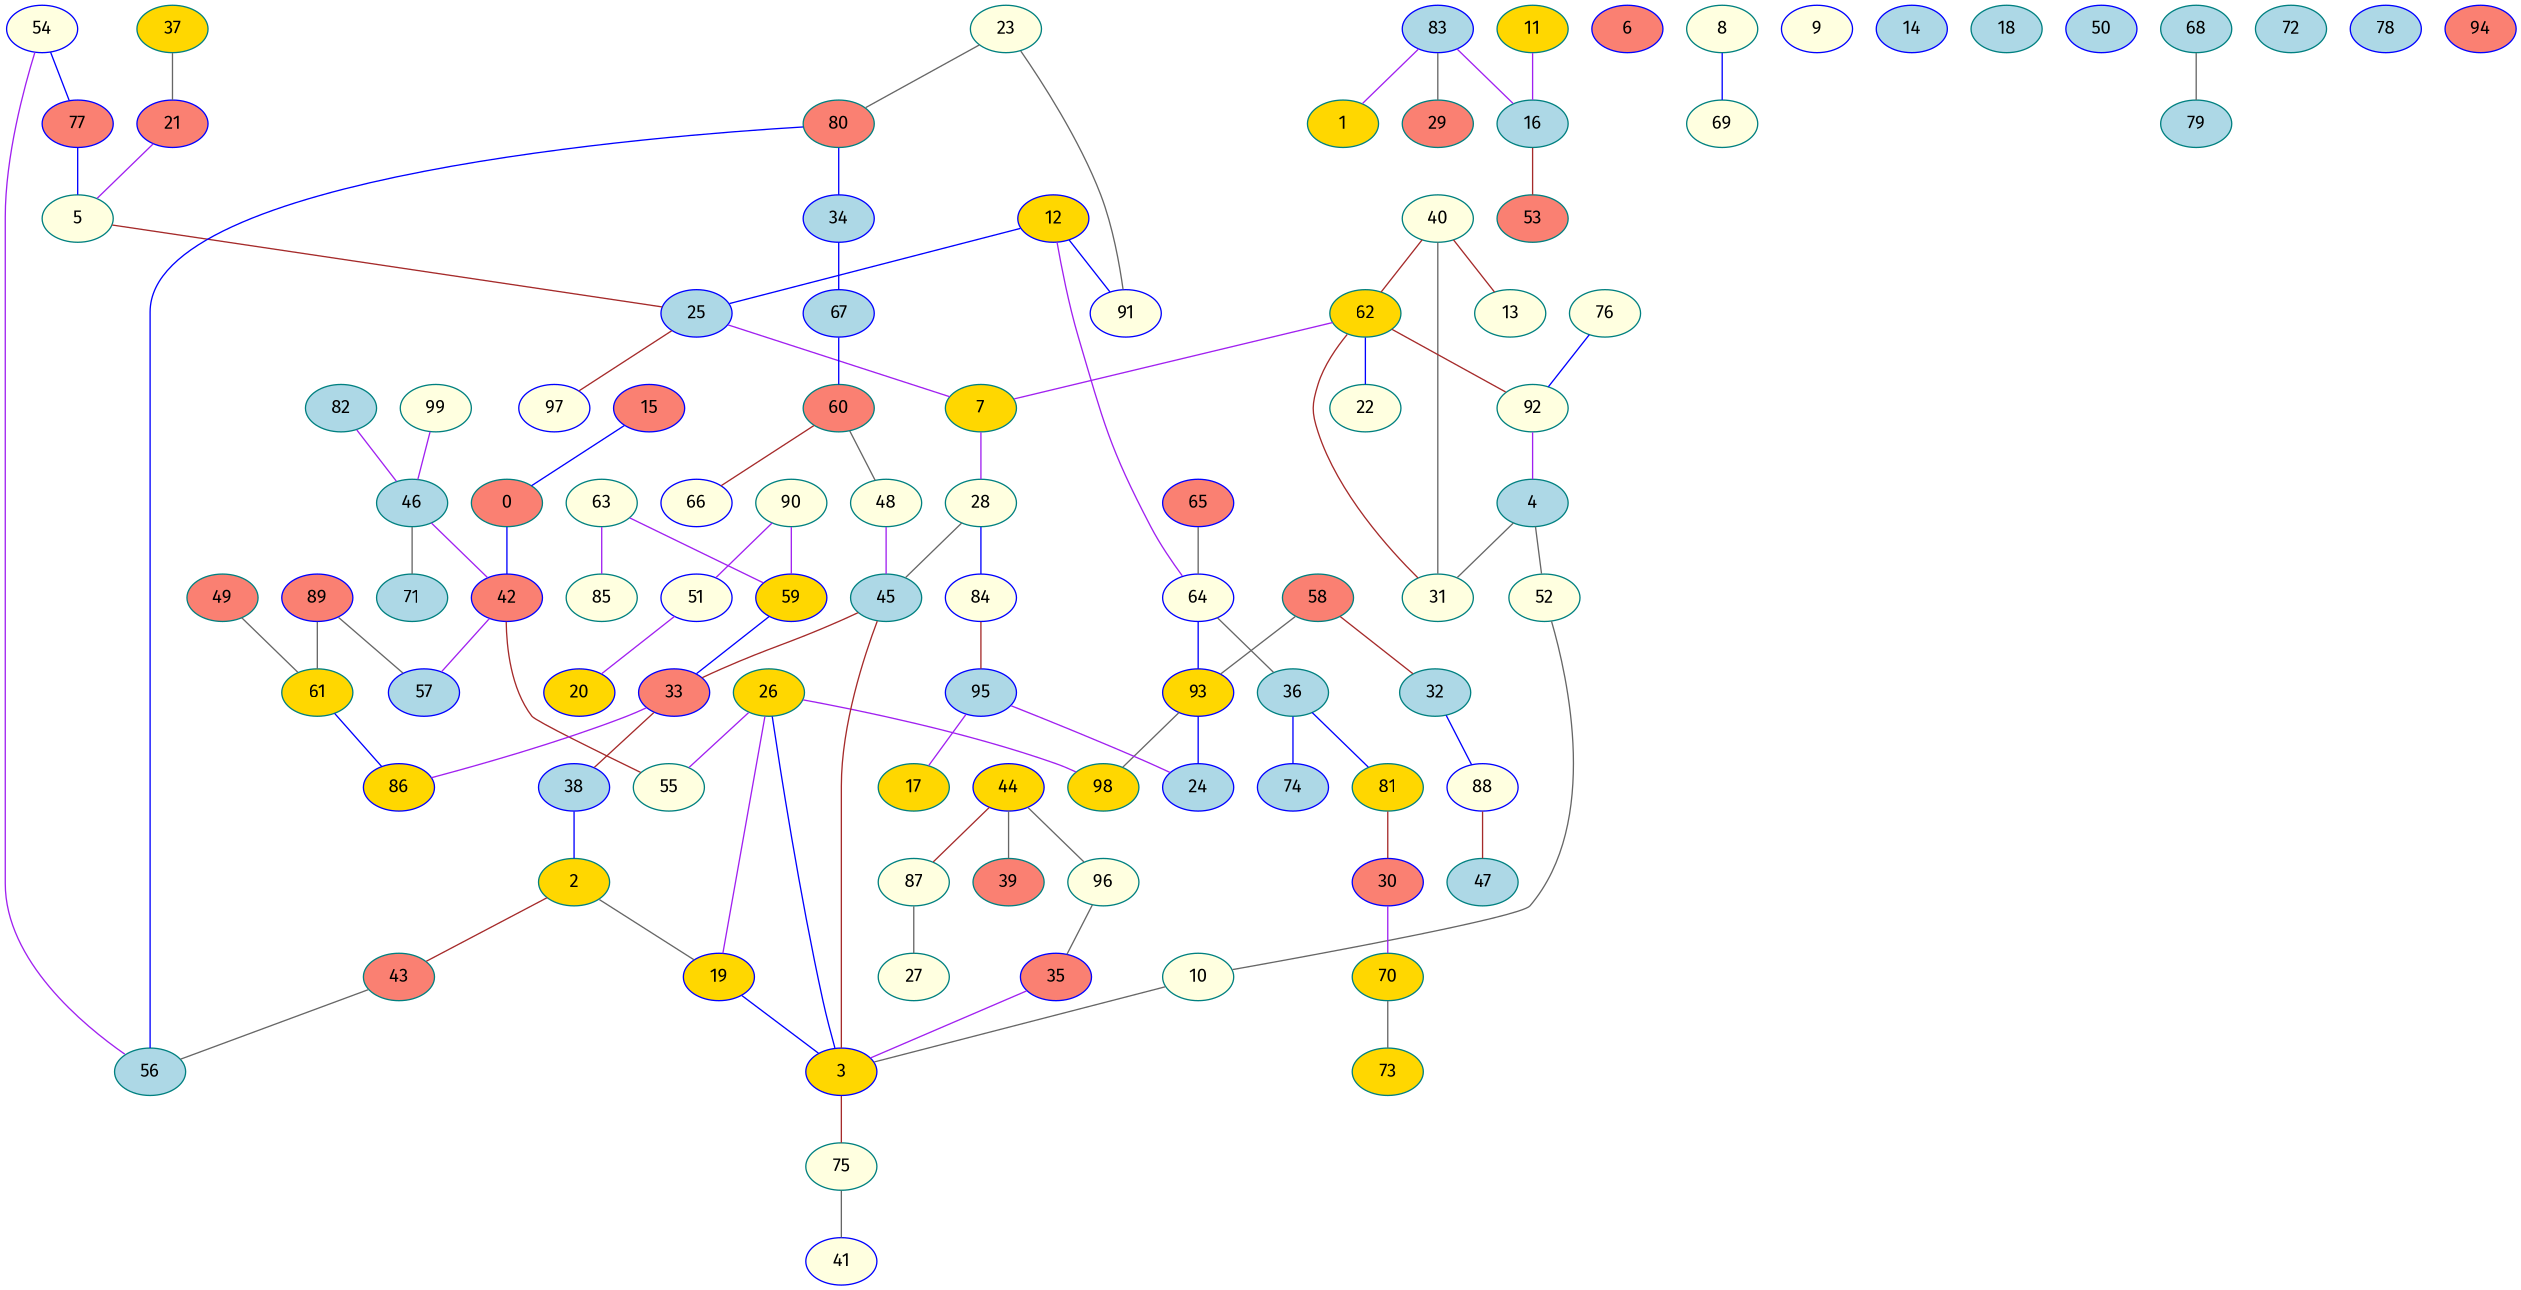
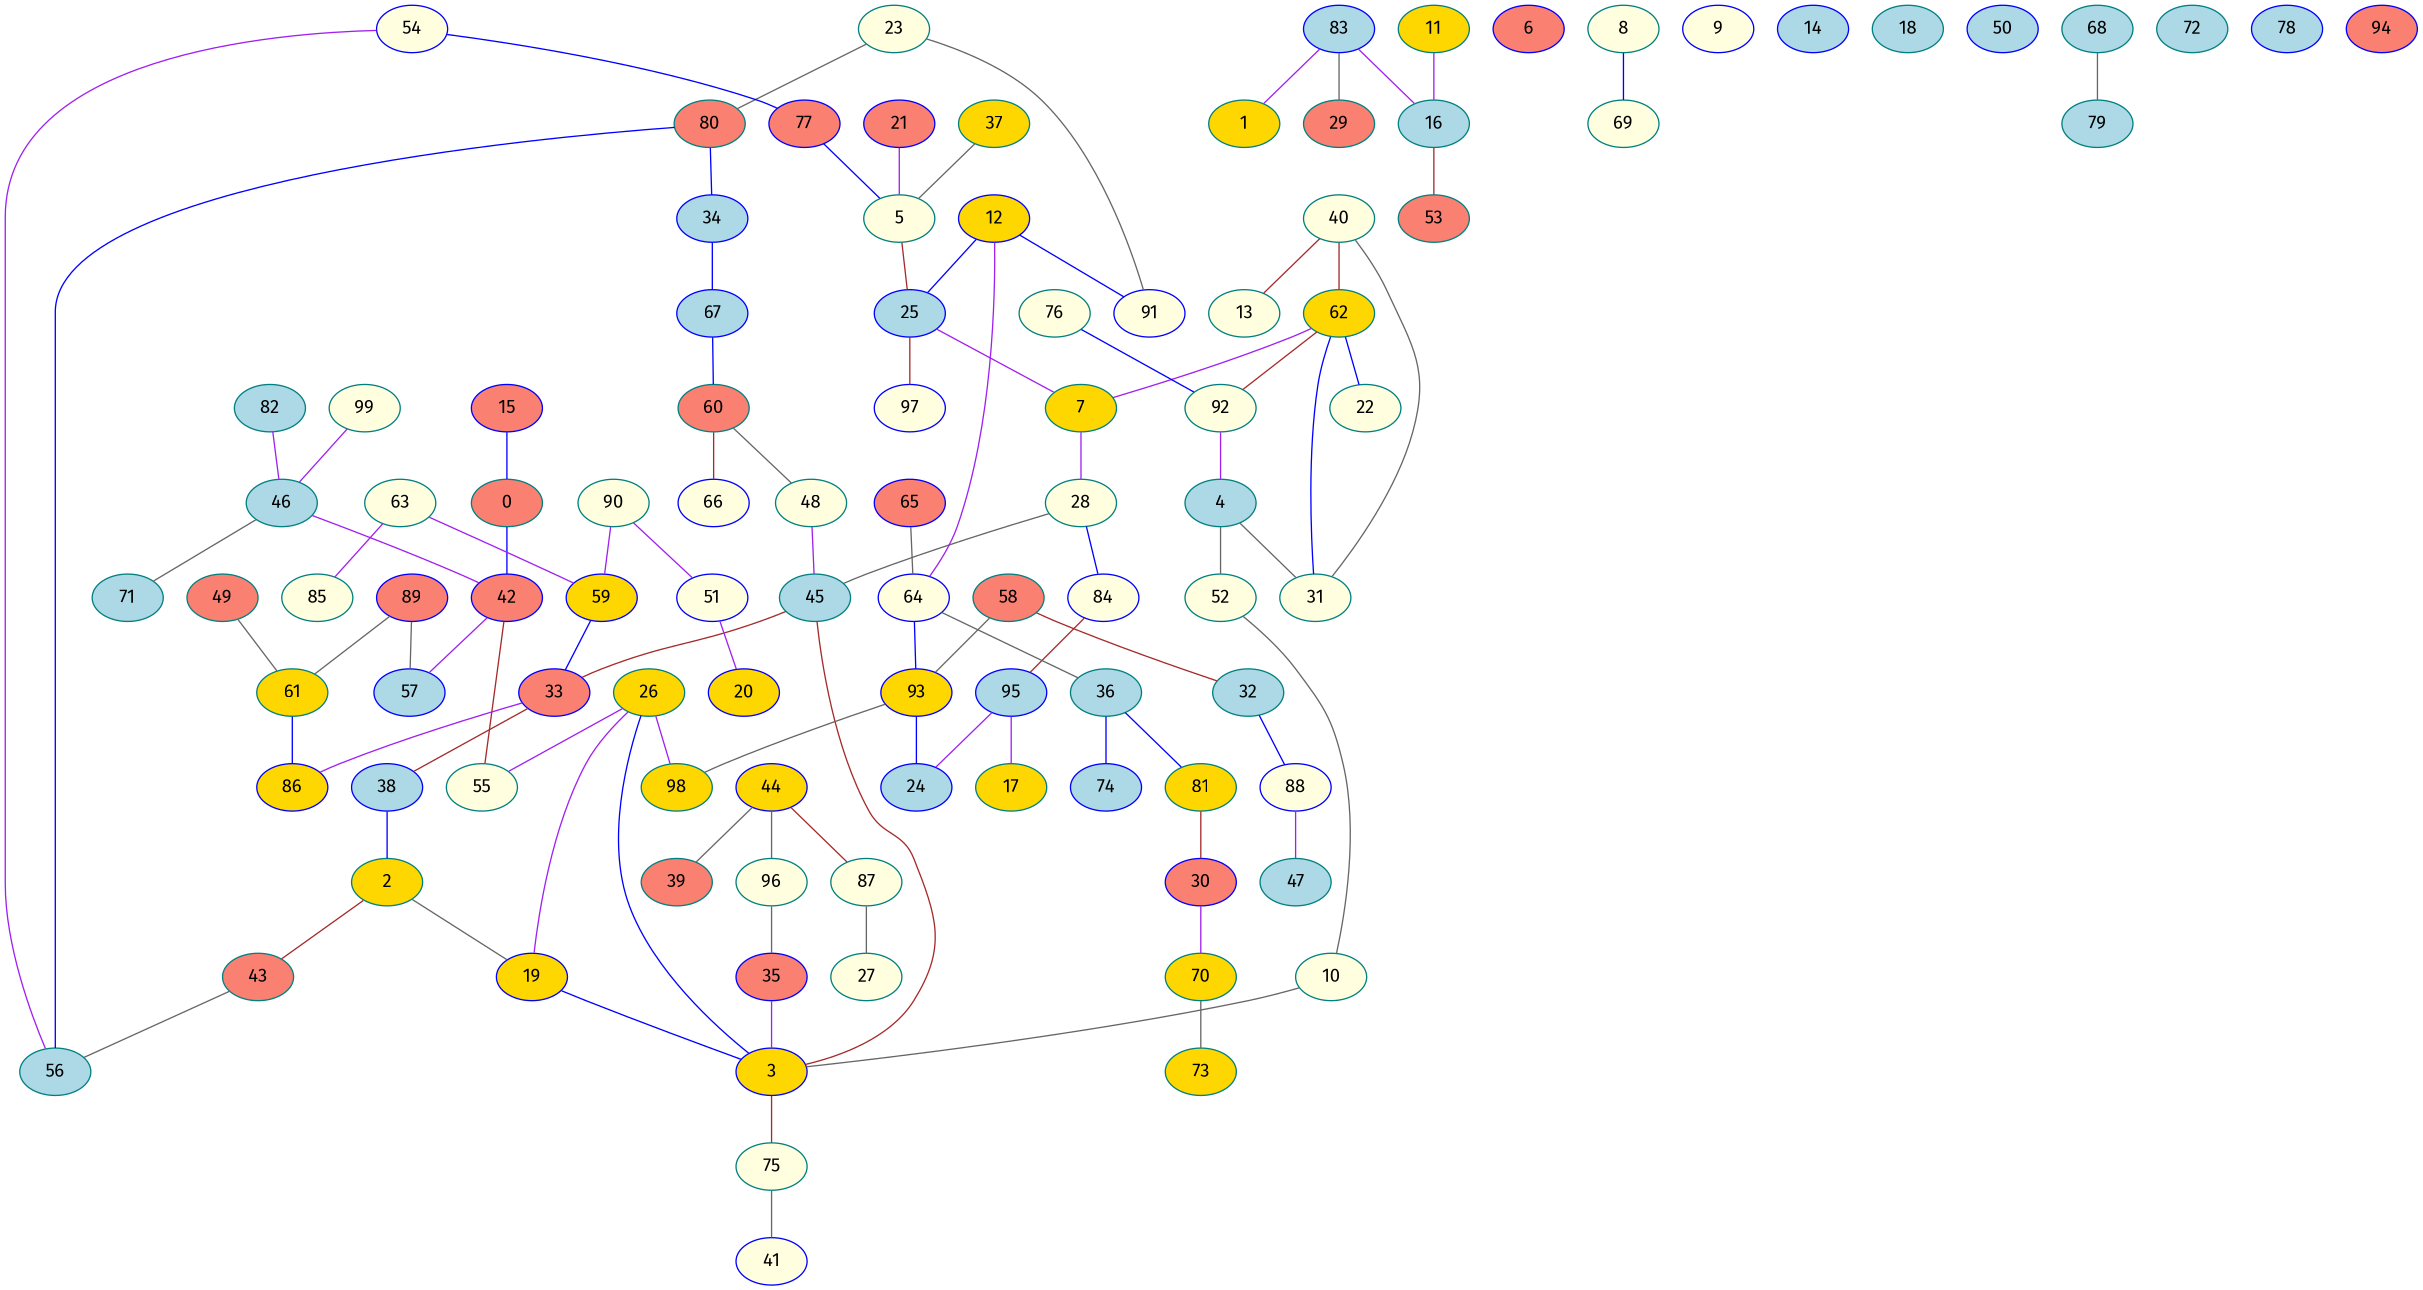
(172, 76) -> (947, 171)
(1332, 465) -> (1312, 454)
(1483, 835) -> (1296, 835)
